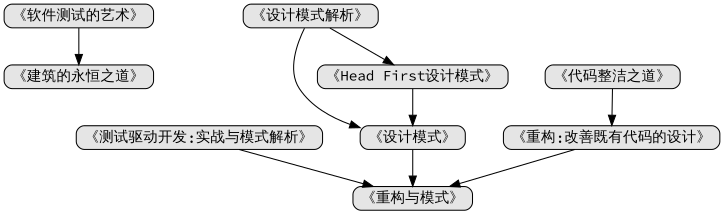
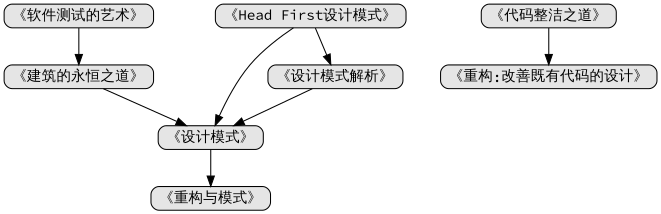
(357, 44) -> (321, 42)
none -> (140, 105)
(199, 138) -> none
(517, 167) -> none
